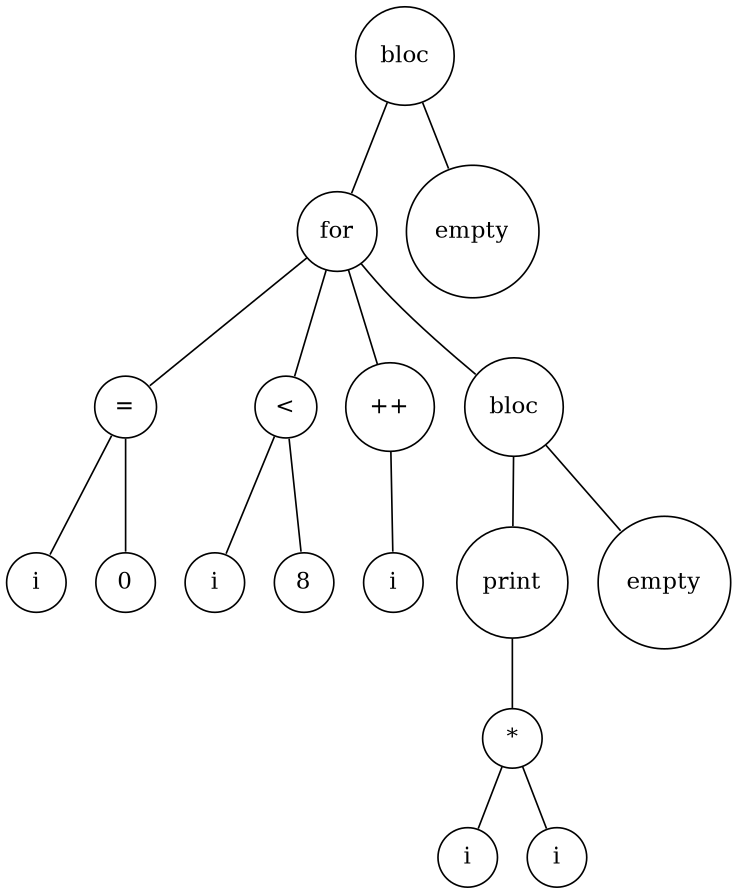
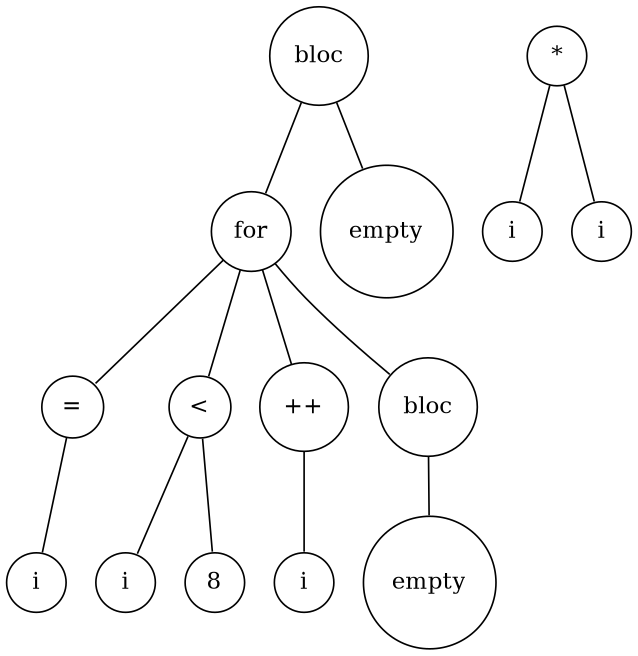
(126, 583) -> none
(512, 583) -> none
